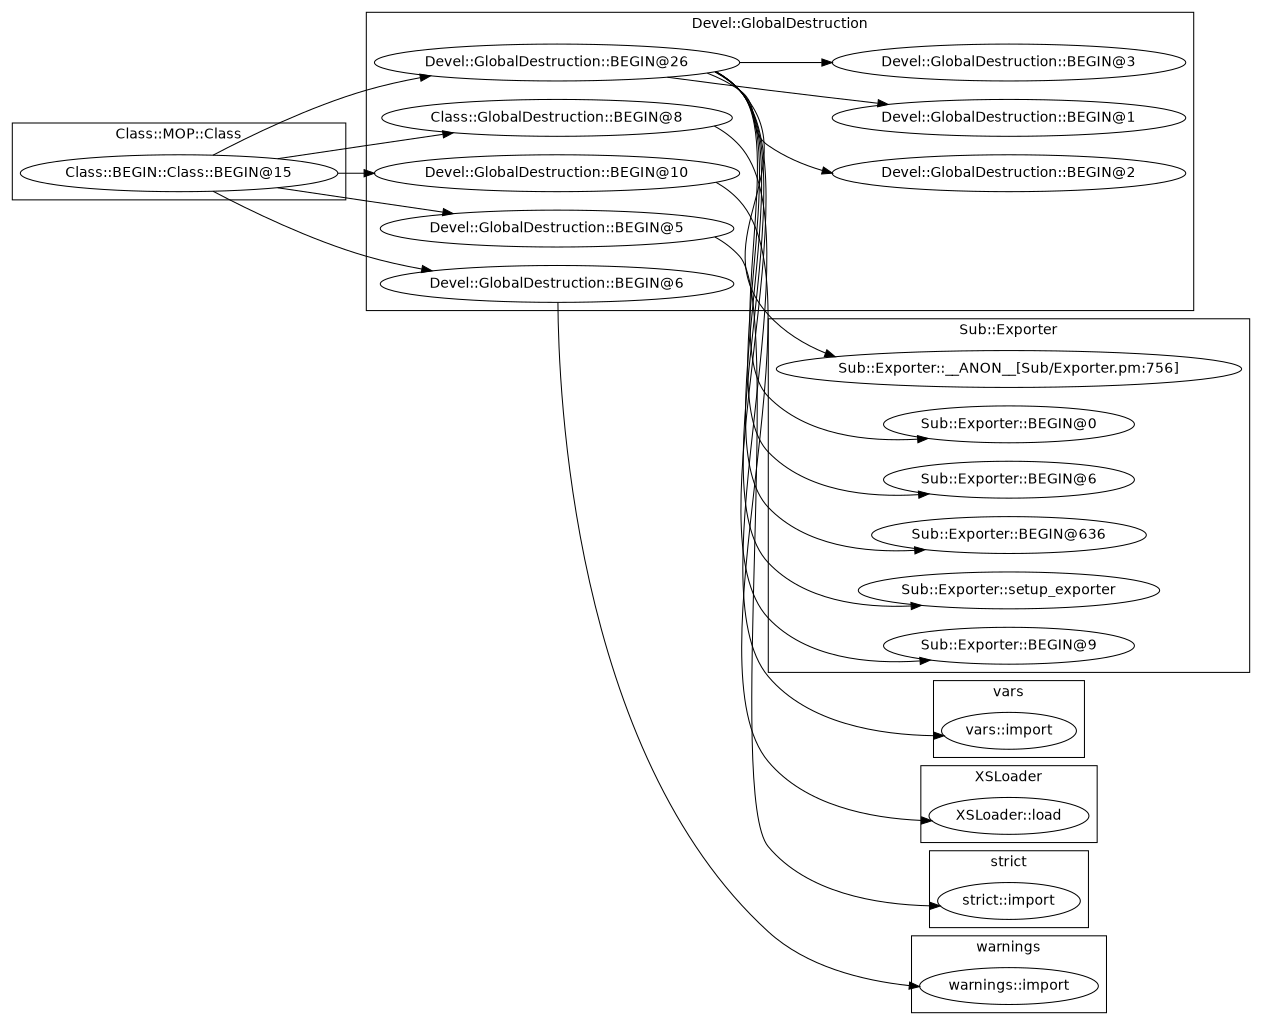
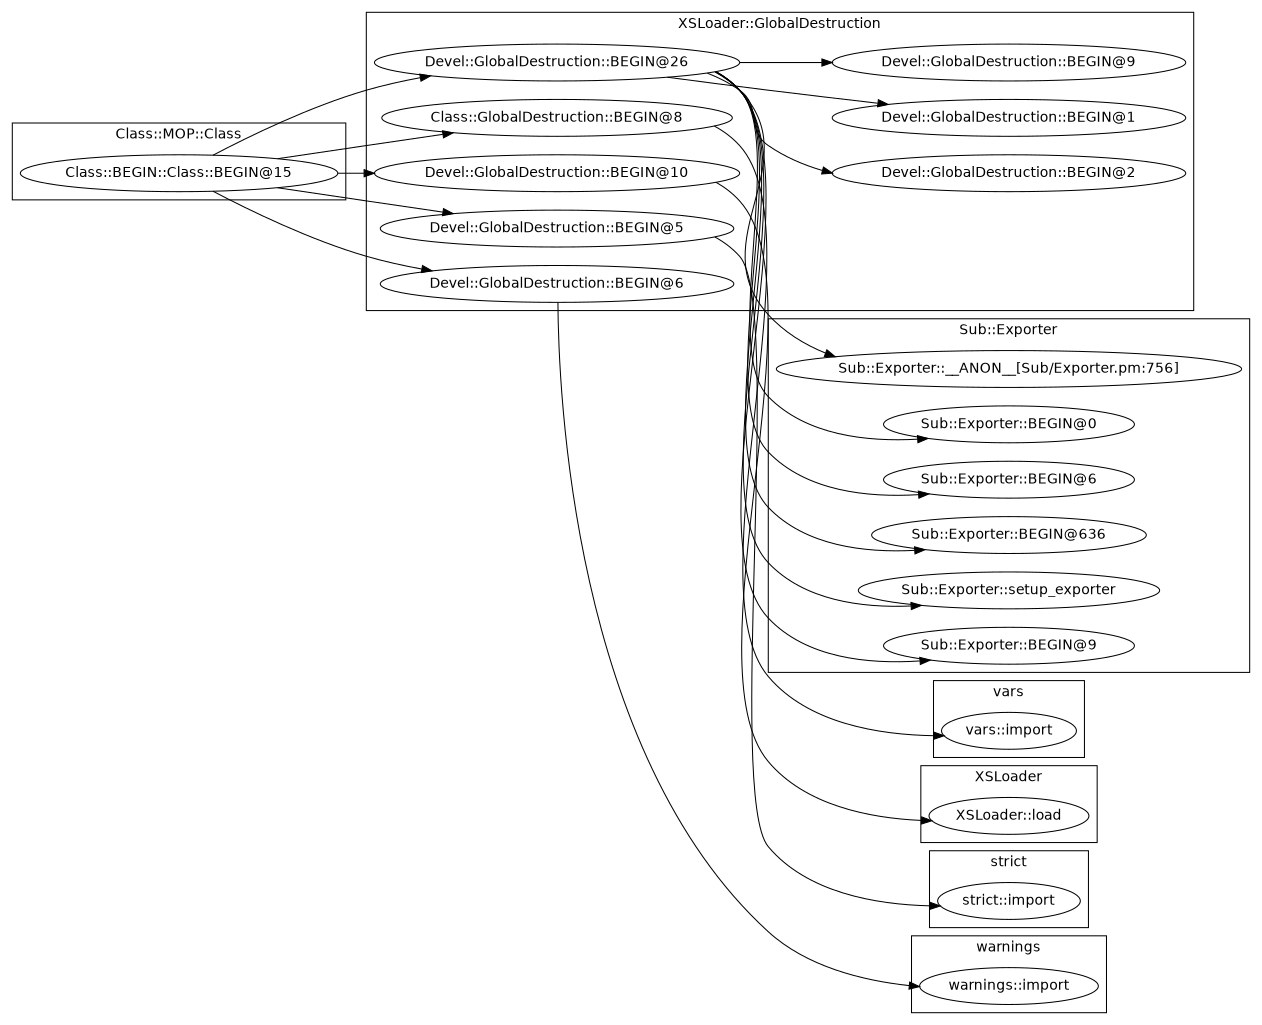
(780, 24) -> (780, 24)
(1009, 63) -> (1009, 63)
